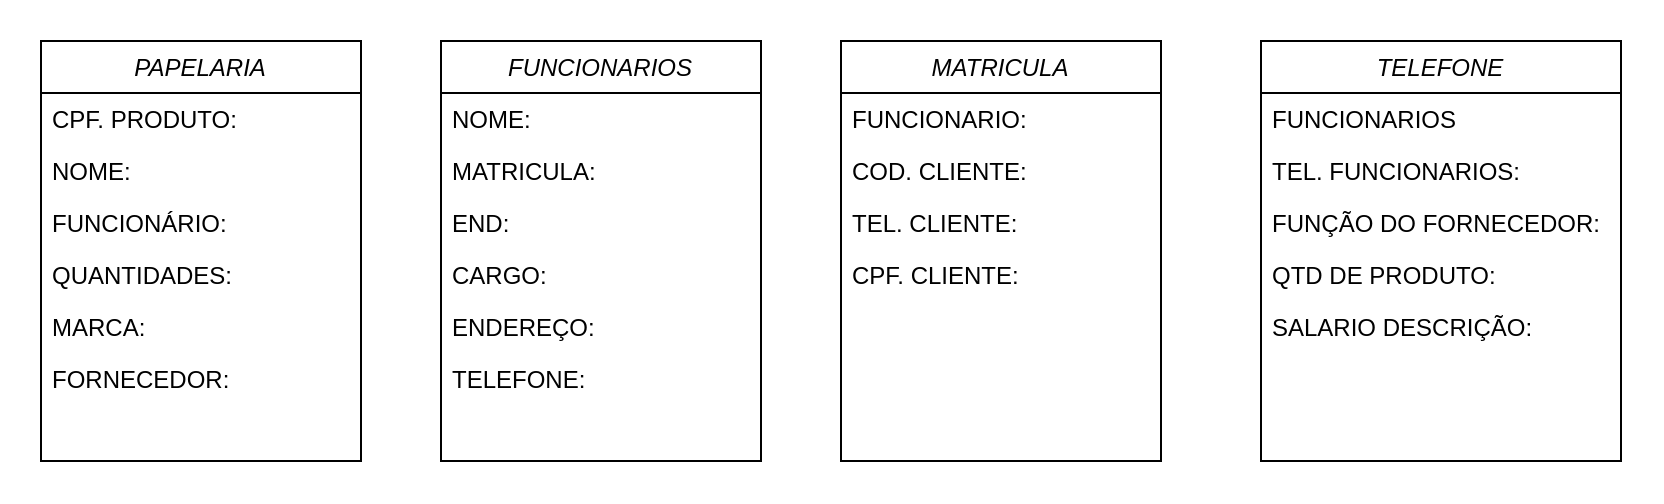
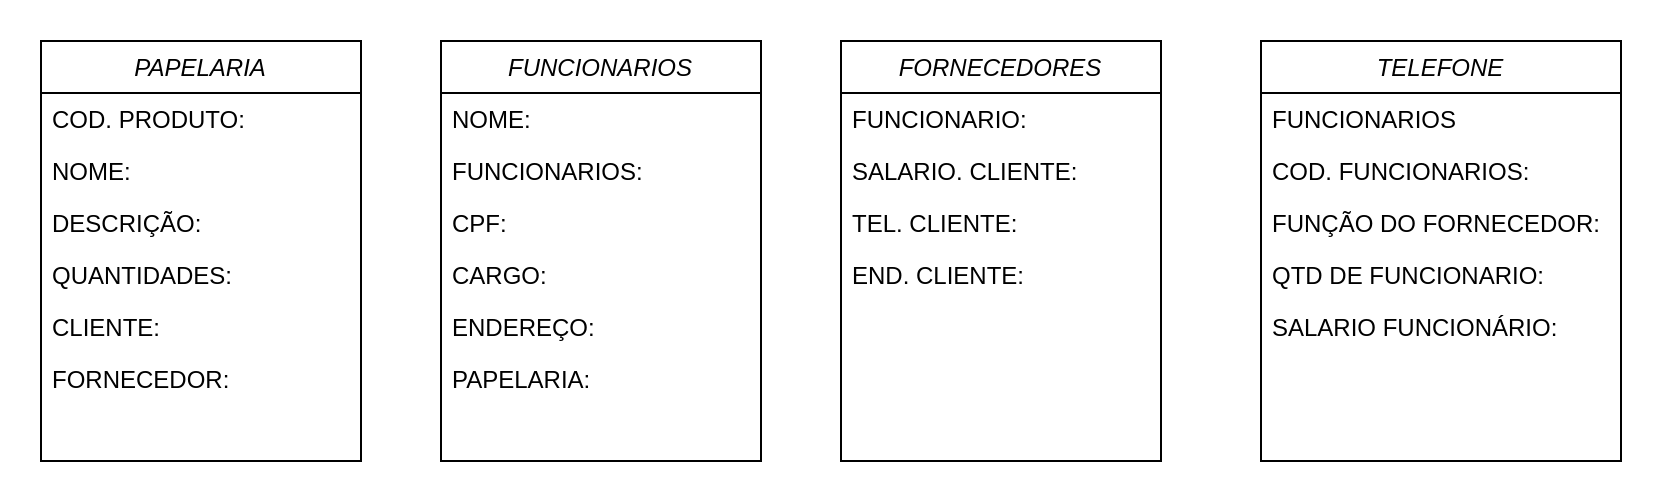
(1000, 68) -> (1000, 68)
(130, 120) -> (130, 120)
(516, 172) -> (536, 172)
(930, 172) -> (957, 172)
(1384, 172) -> (1384, 172)
(130, 224) -> (116, 224)
(476, 224) -> (476, 224)
(930, 276) -> (930, 276)
(1363, 276) -> (1390, 276)
(89, 328) -> (103, 328)
(1387, 328) -> (1400, 328)
(509, 380) -> (516, 380)
